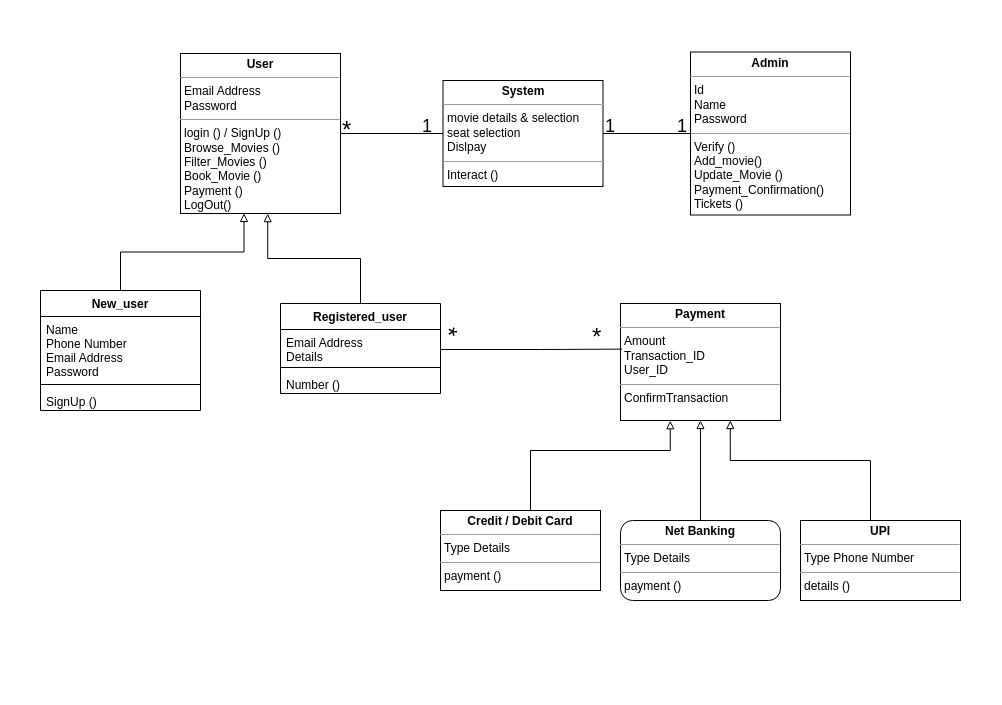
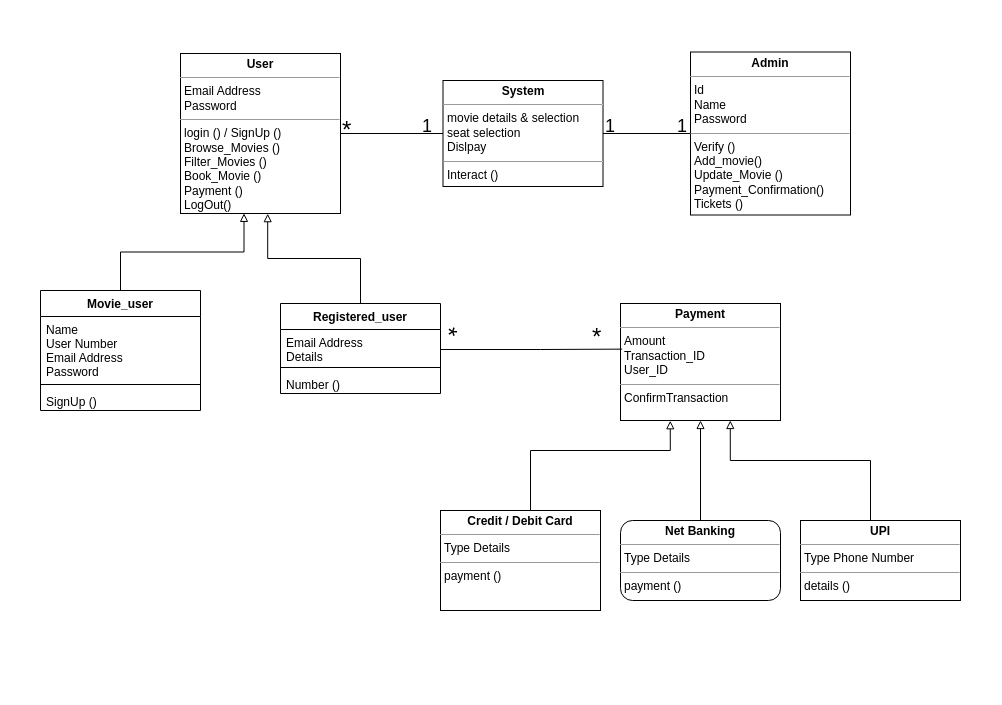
(120, 304) -> (120, 304)
(59, 330) -> (59, 330)
(521, 551) -> (521, 561)
